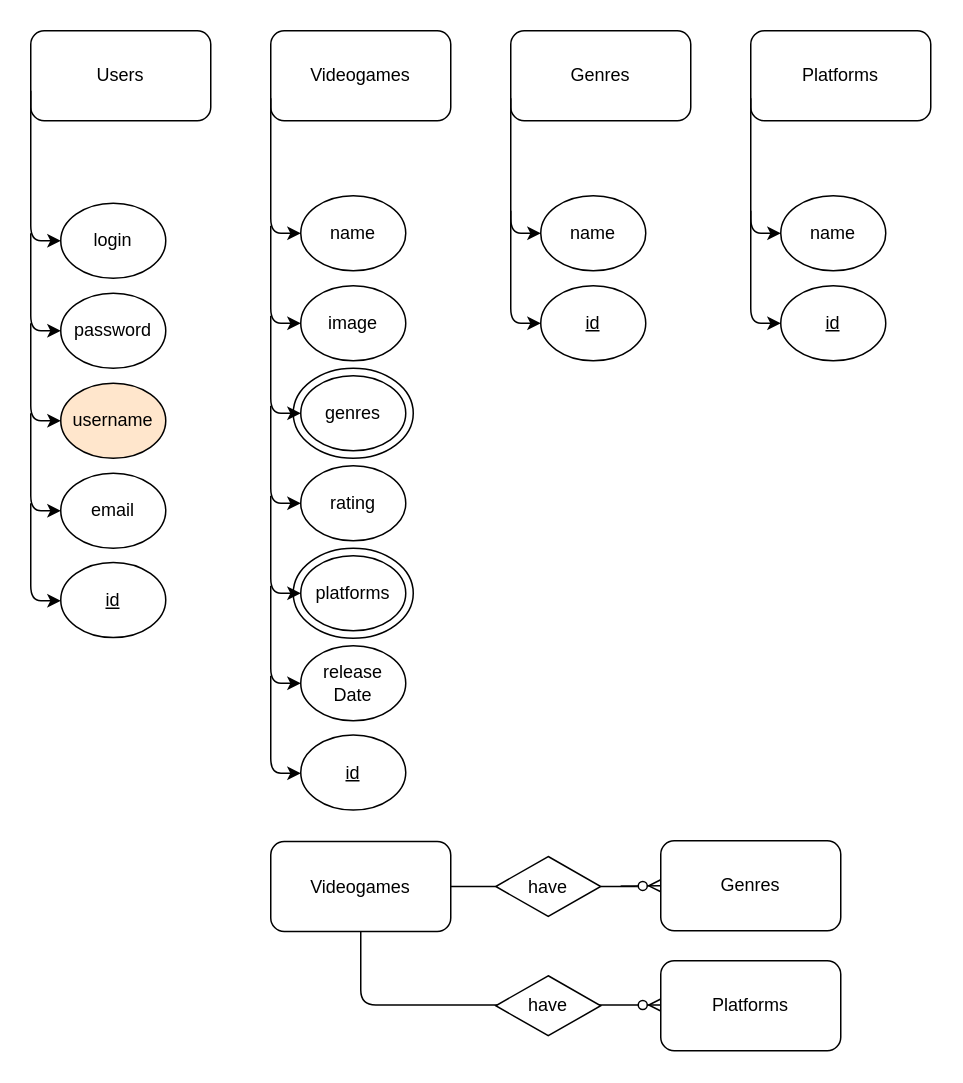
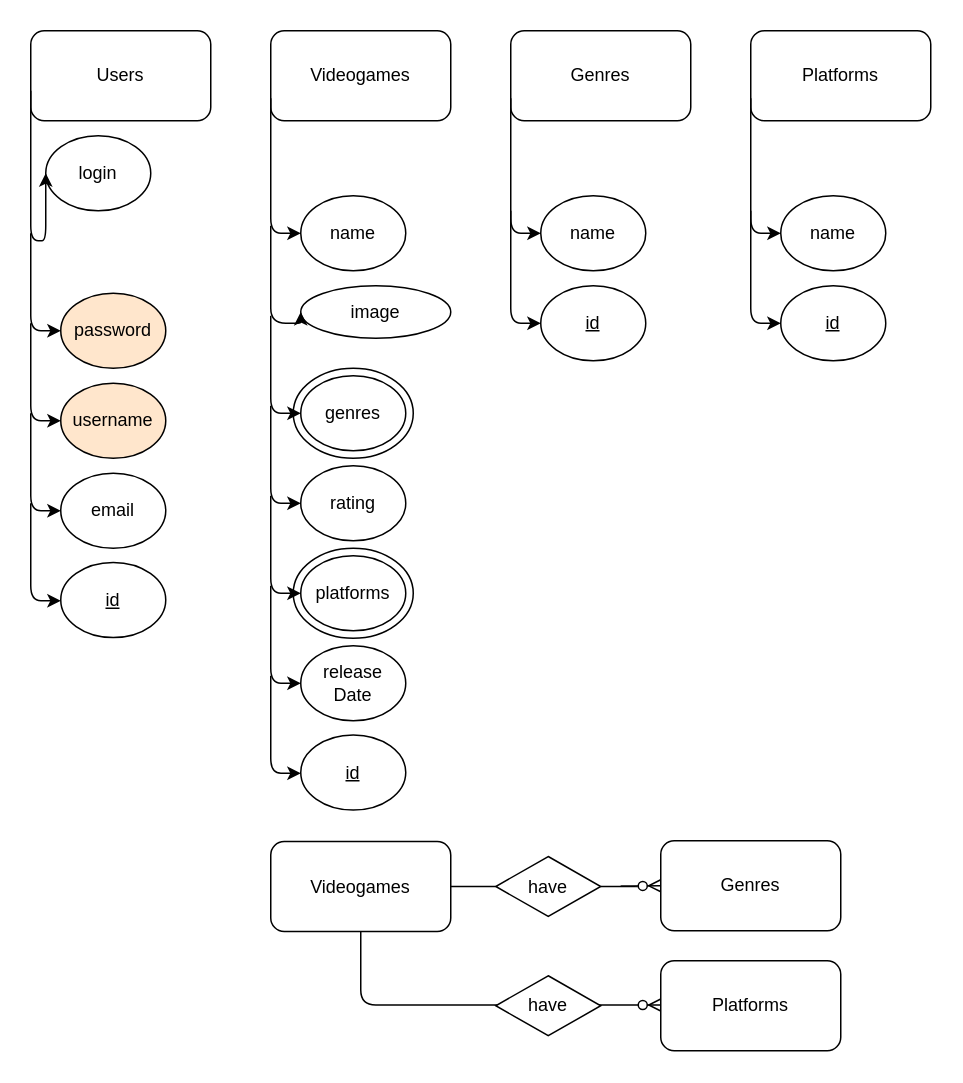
(113, 241) -> (98, 173)
(353, 323) -> (376, 312)
(113, 331) -> (113, 331)
